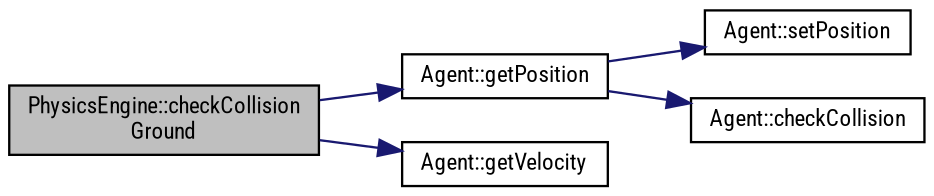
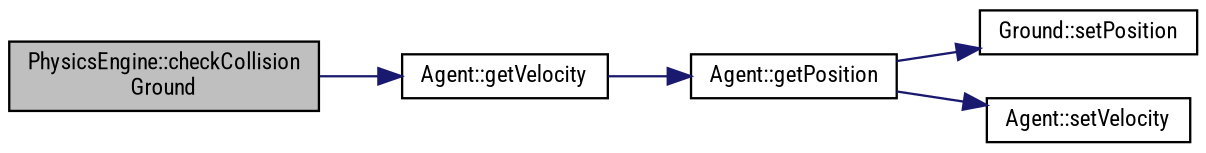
(808, 32) -> (1089, 32)
(349, 96) -> (638, 76)
(808, 120) -> (1089, 120)
